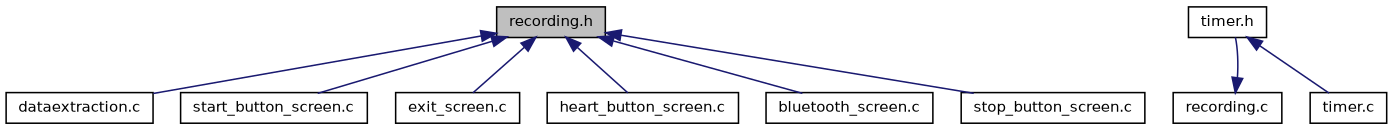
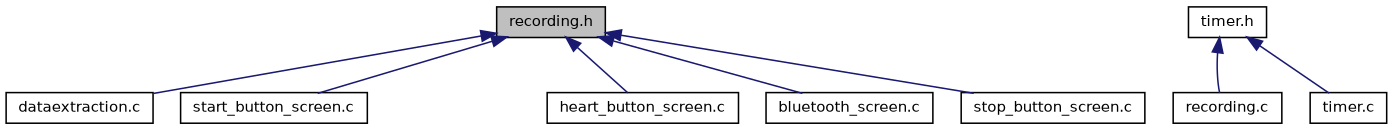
(1238, 58) -> (1217, 73)
(458, 108) -> none
